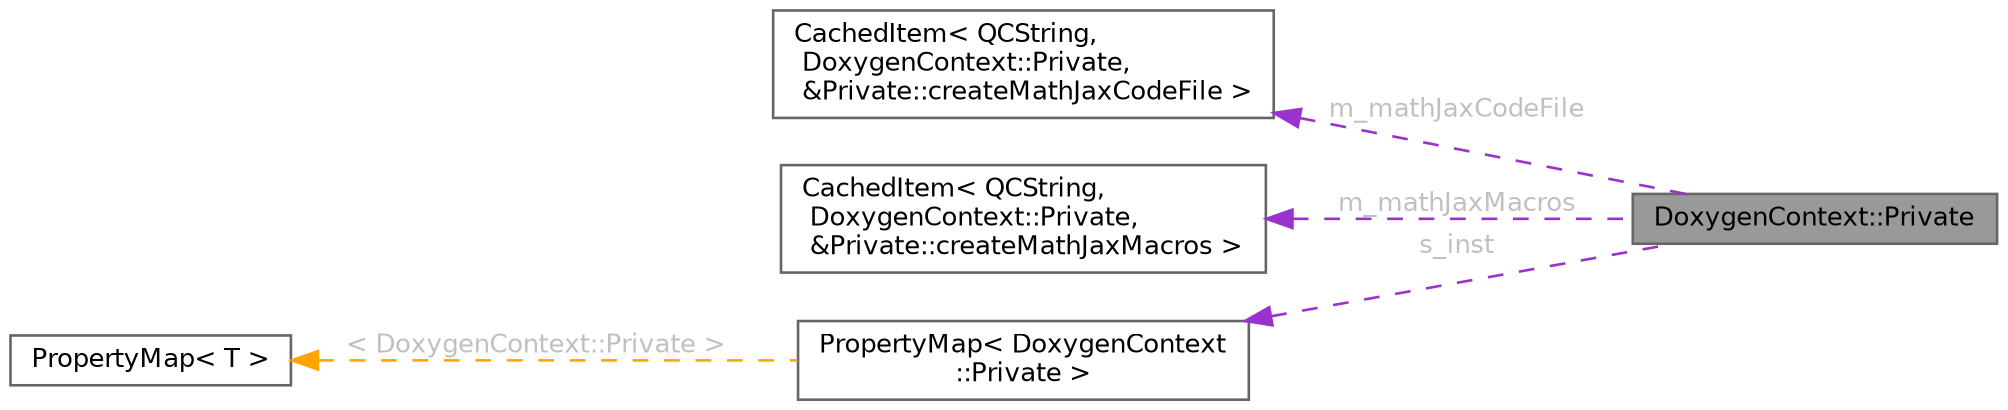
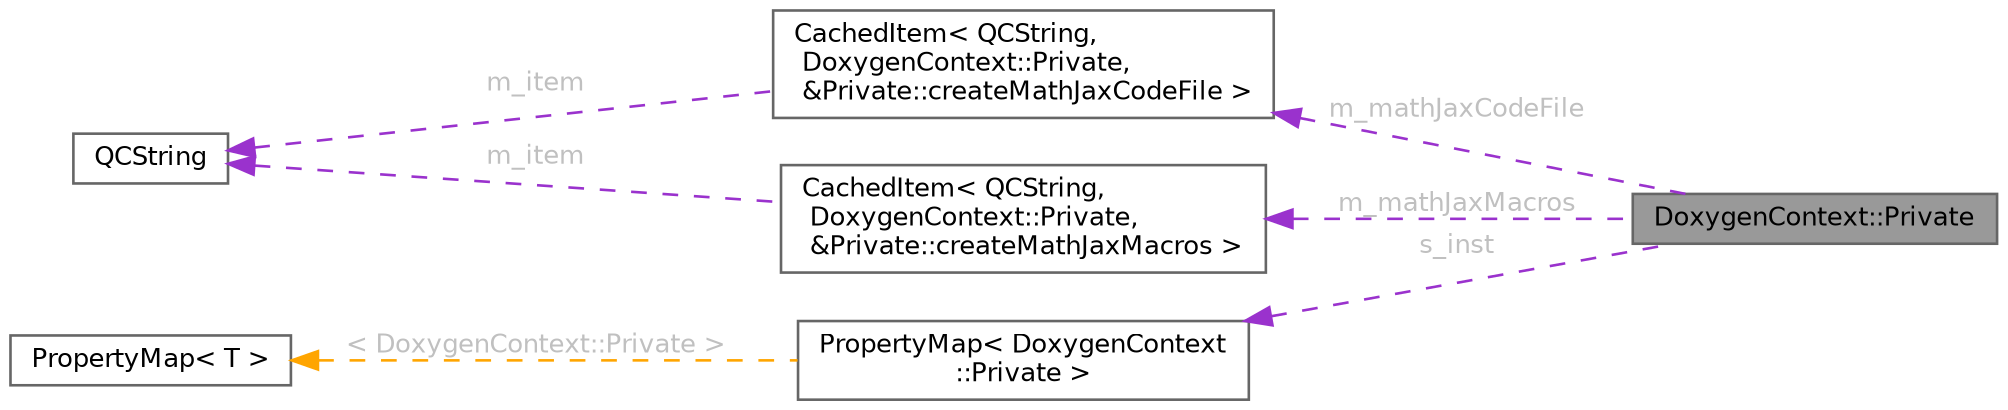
none -> (151, 159)
